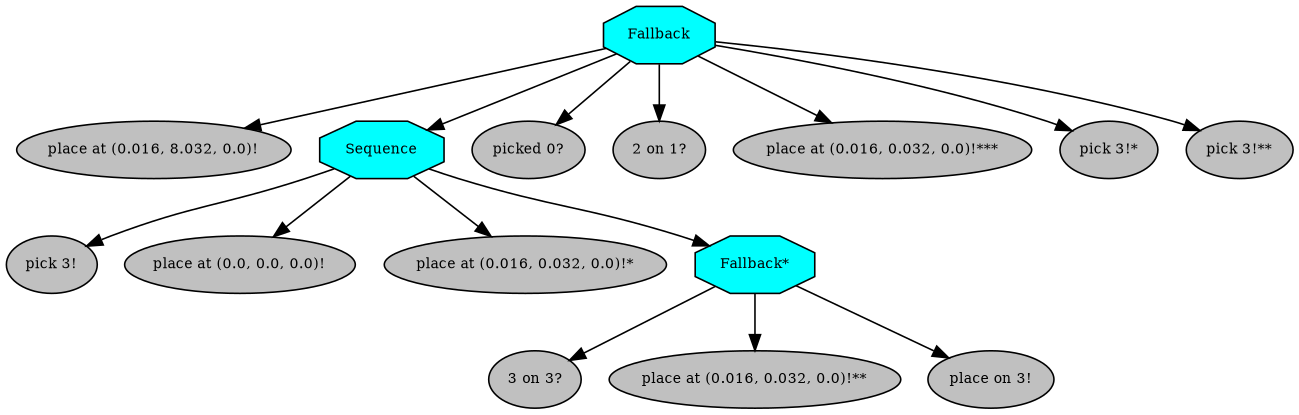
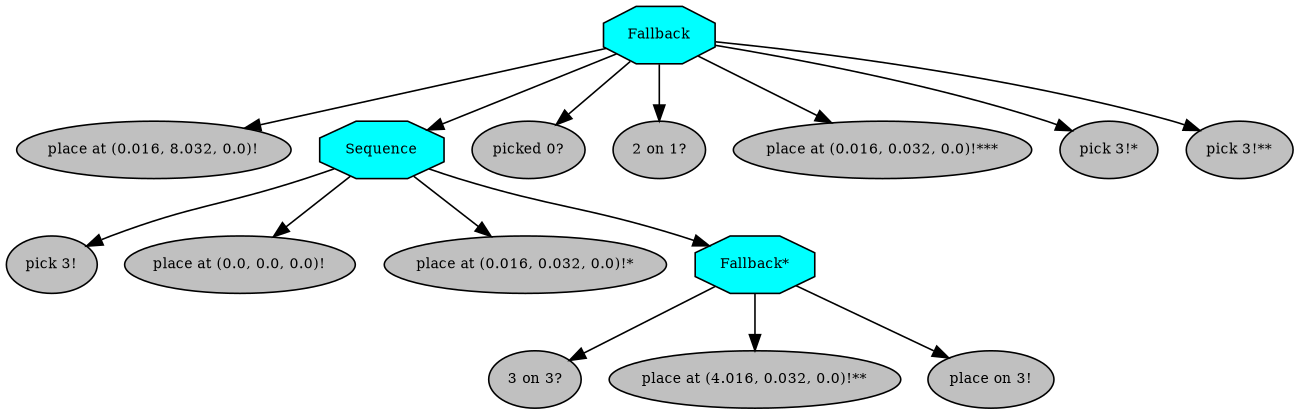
(755, 379) -> (755, 379)
